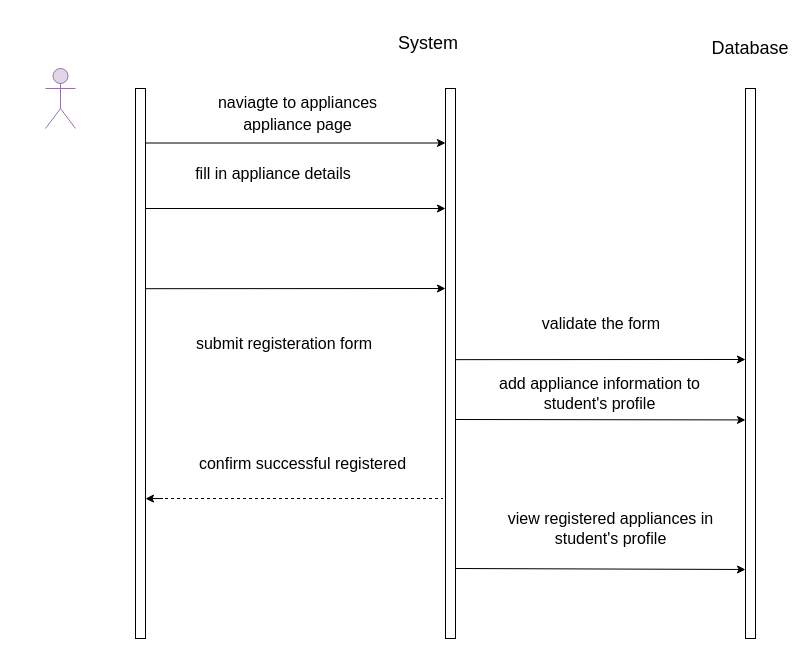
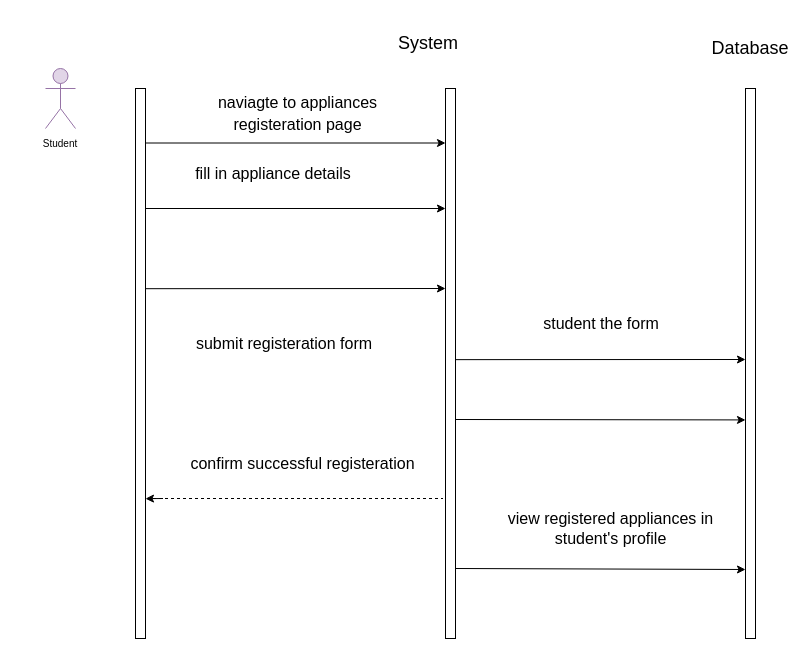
(298, 114) -> (298, 114)
none -> (61, 144)
(602, 324) -> (602, 324)
(599, 394) -> none
(303, 464) -> (303, 464)
